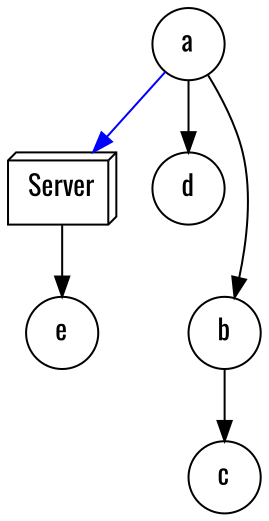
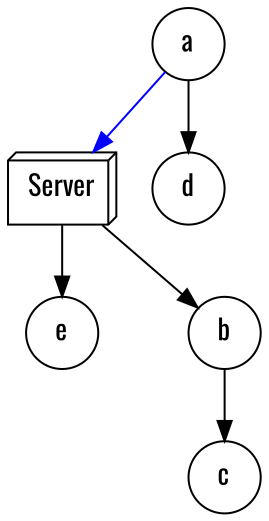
(246, 173) -> (142, 260)
